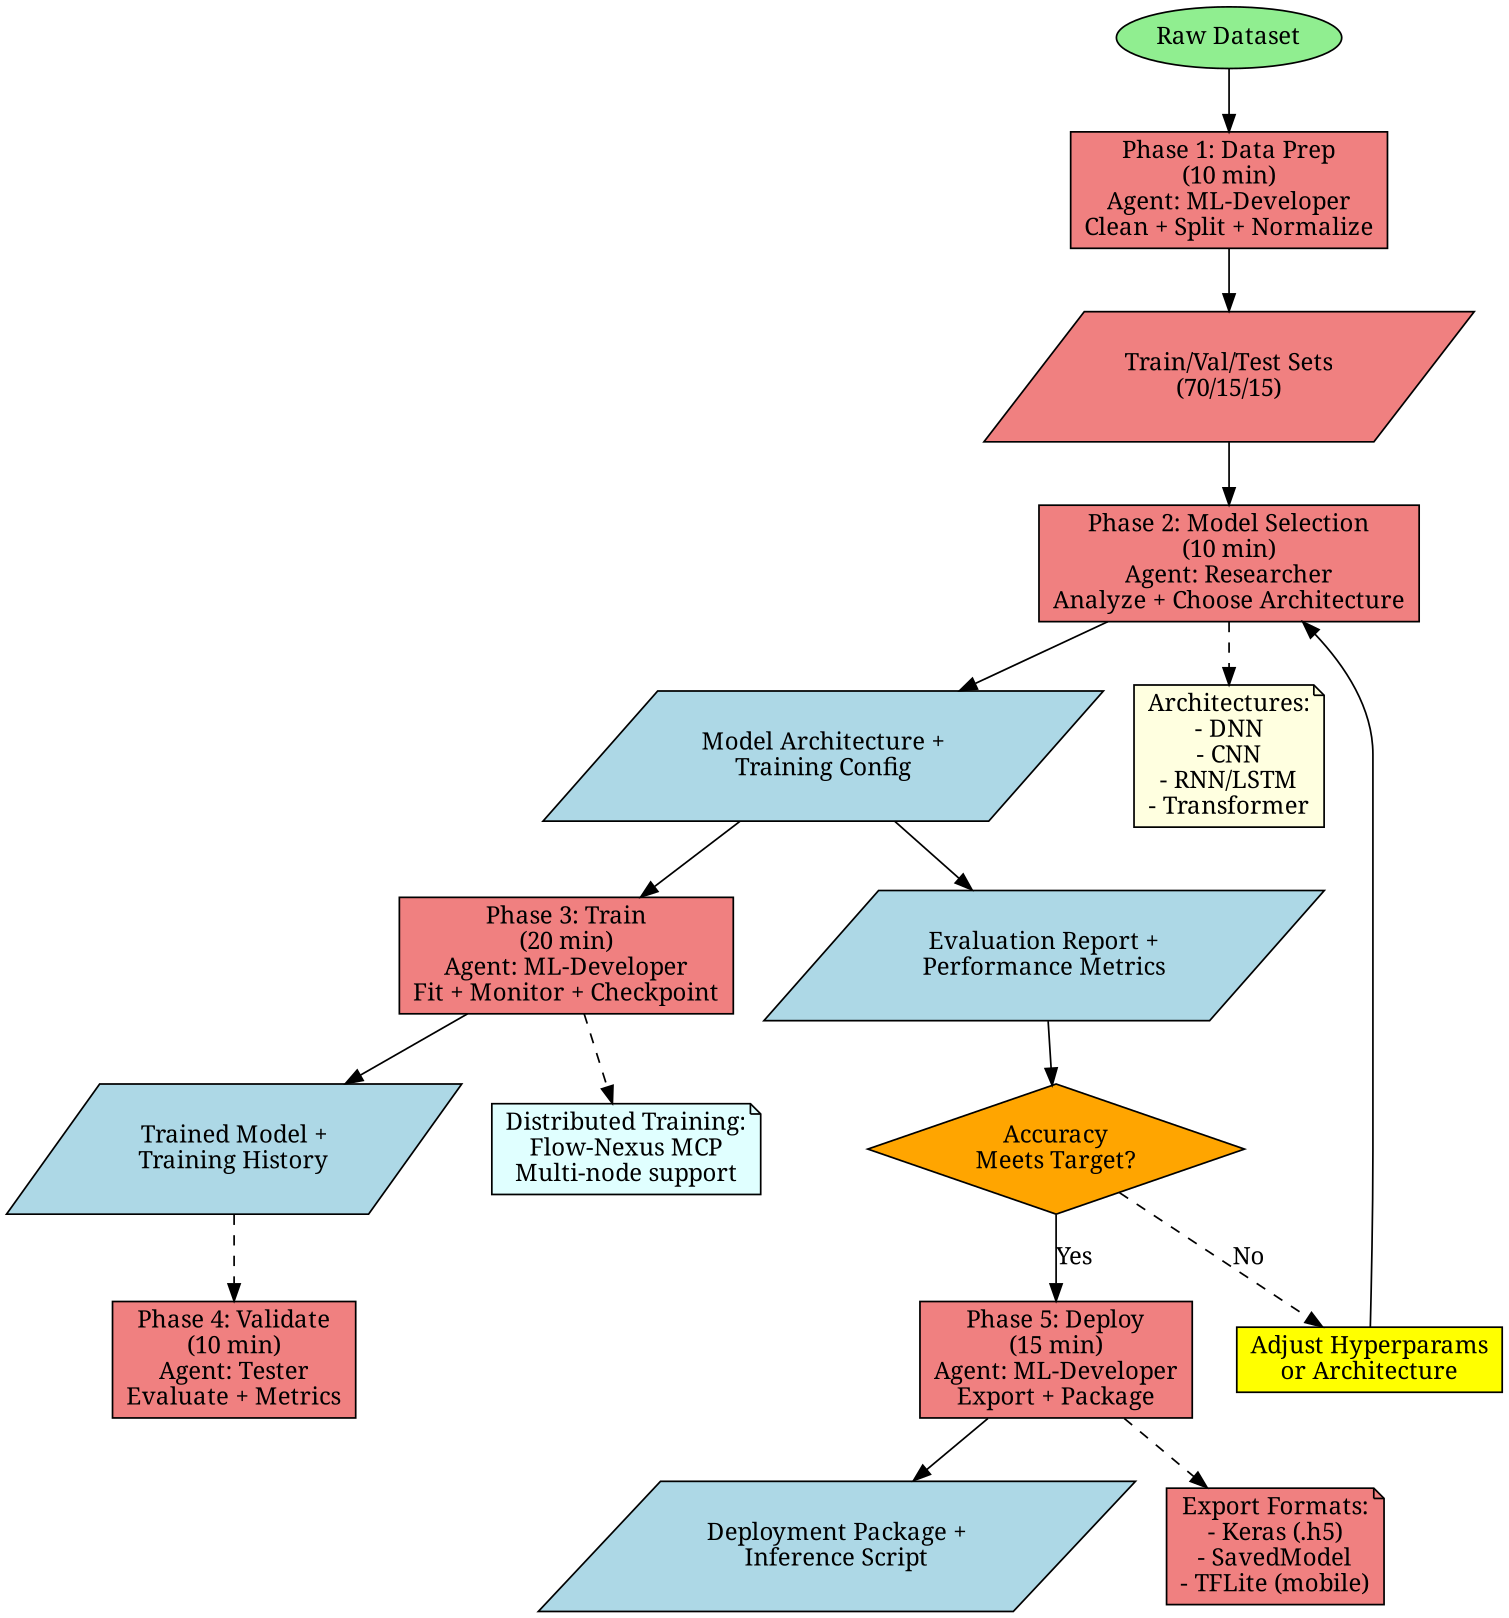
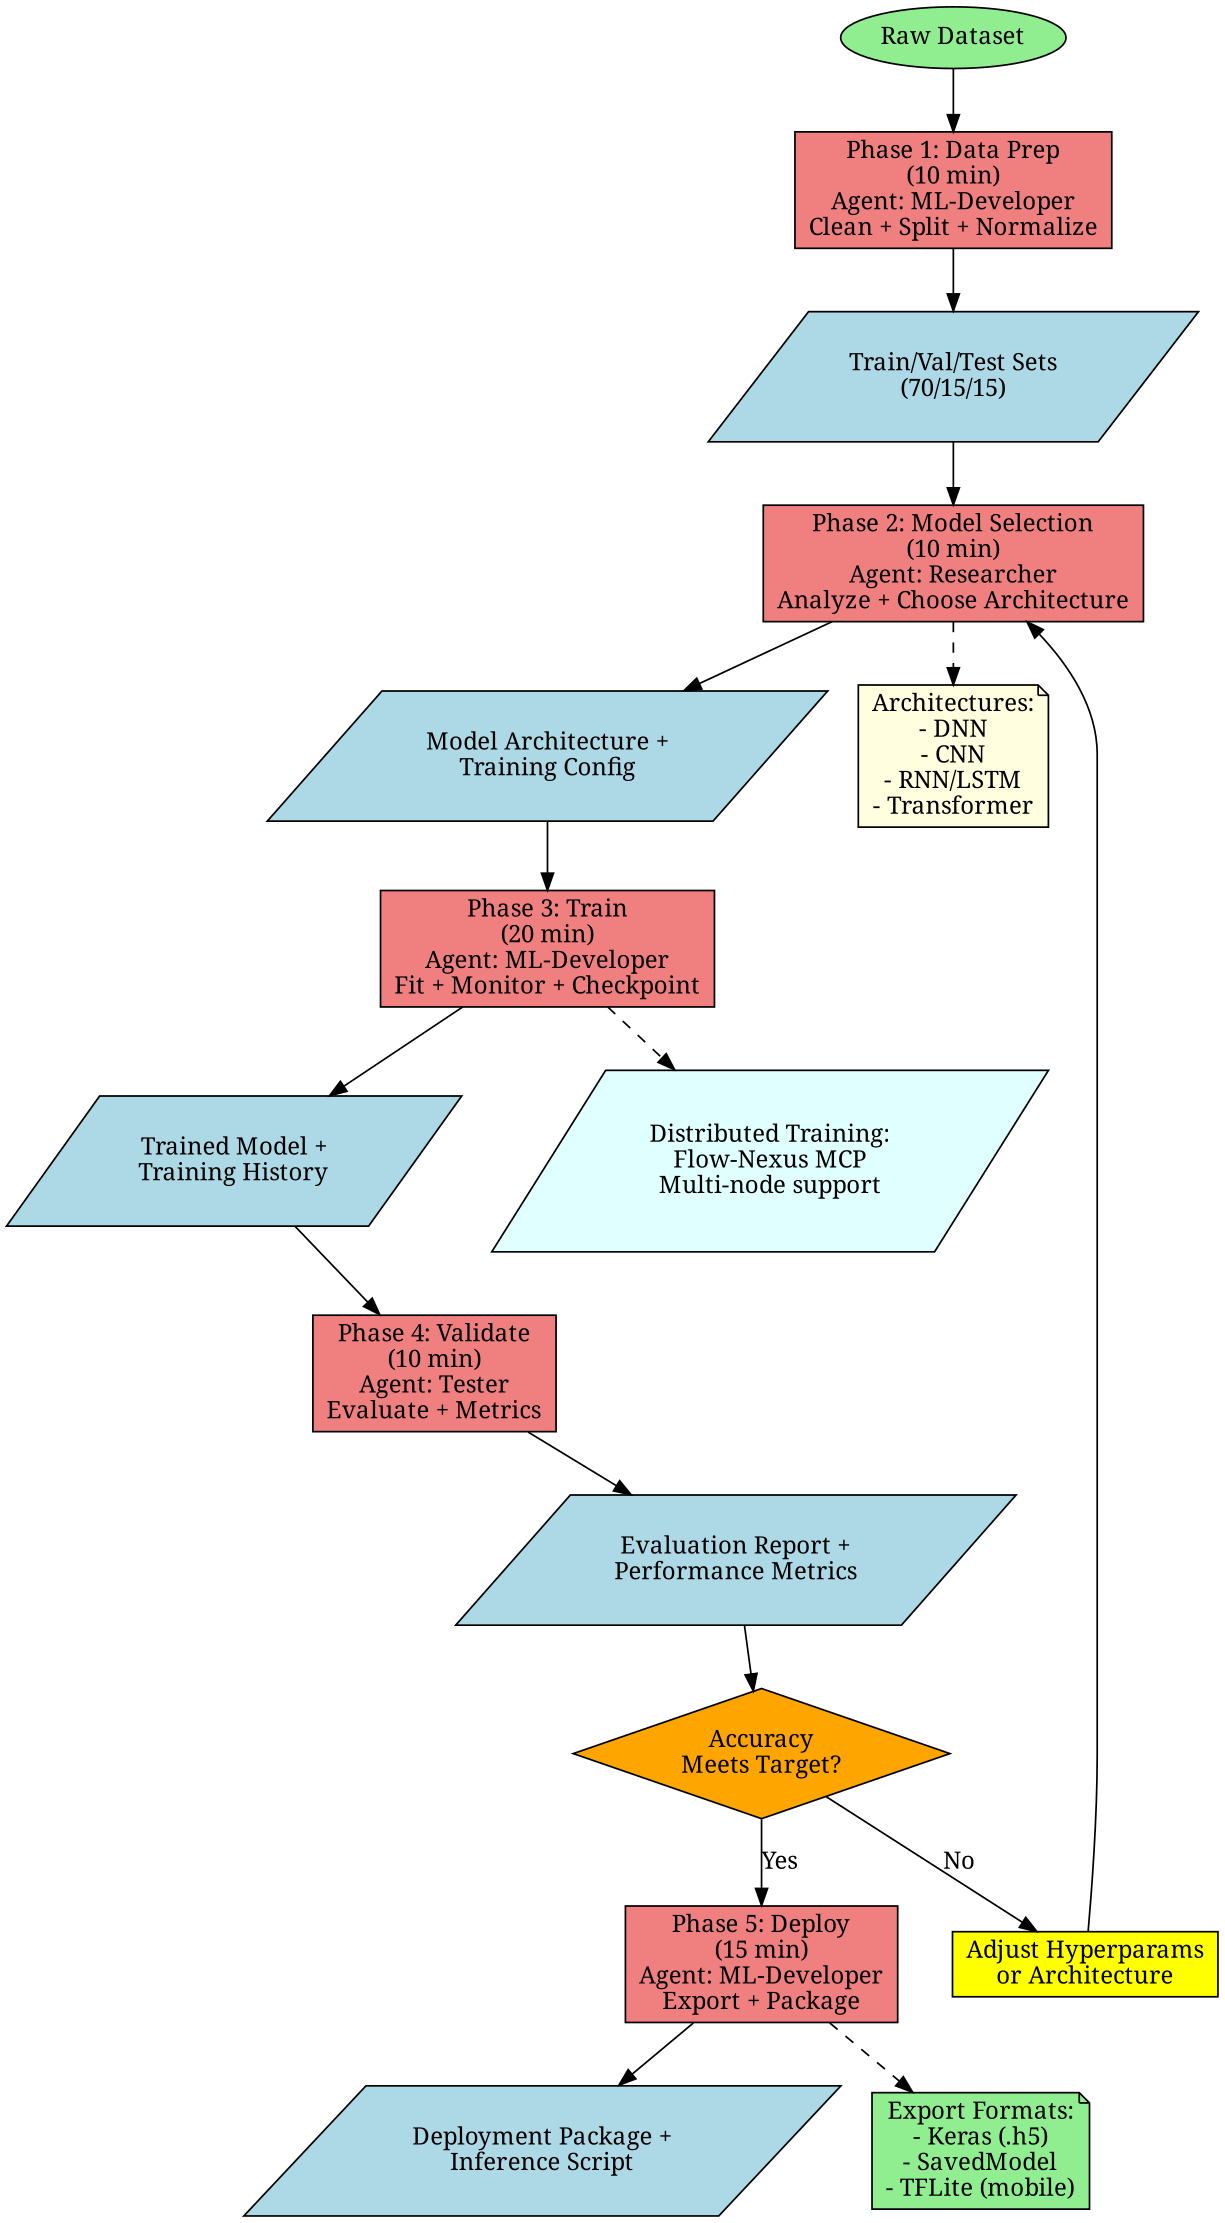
(1229, 377) -> (953, 377)
(927, 850) -> (572, 1459)
(626, 1149) -> (770, 1161)
(234, 1249) -> (332, 1264)
(1214, 1255) -> (924, 1860)
(1275, 1546) -> (981, 2151)
